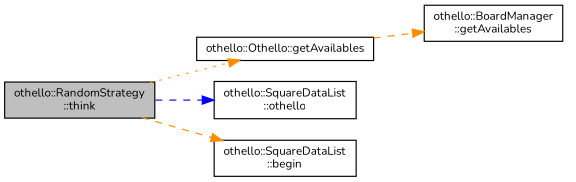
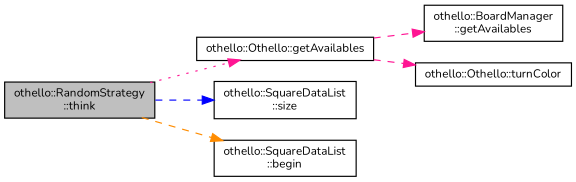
(393, 36) -> (393, 36)
(189, 73) -> (189, 73)
none -> (493, 74)
(285, 100) -> (285, 100)
